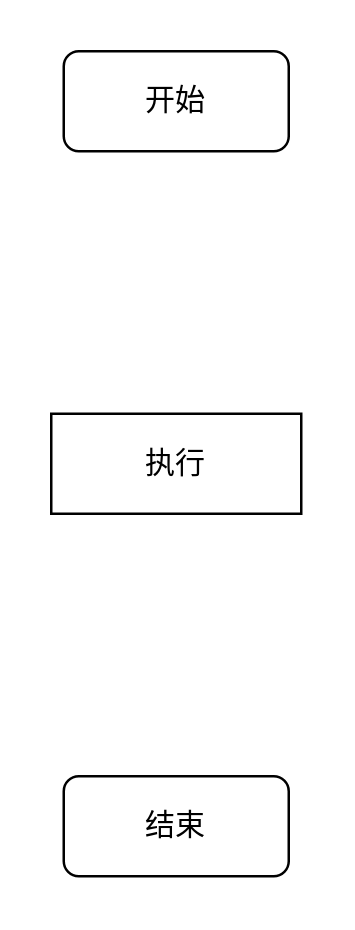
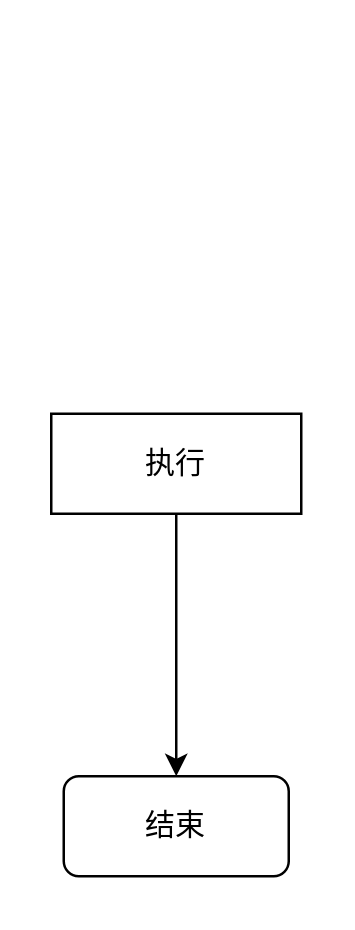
(176, 101) -> none
none -> (176, 637)
